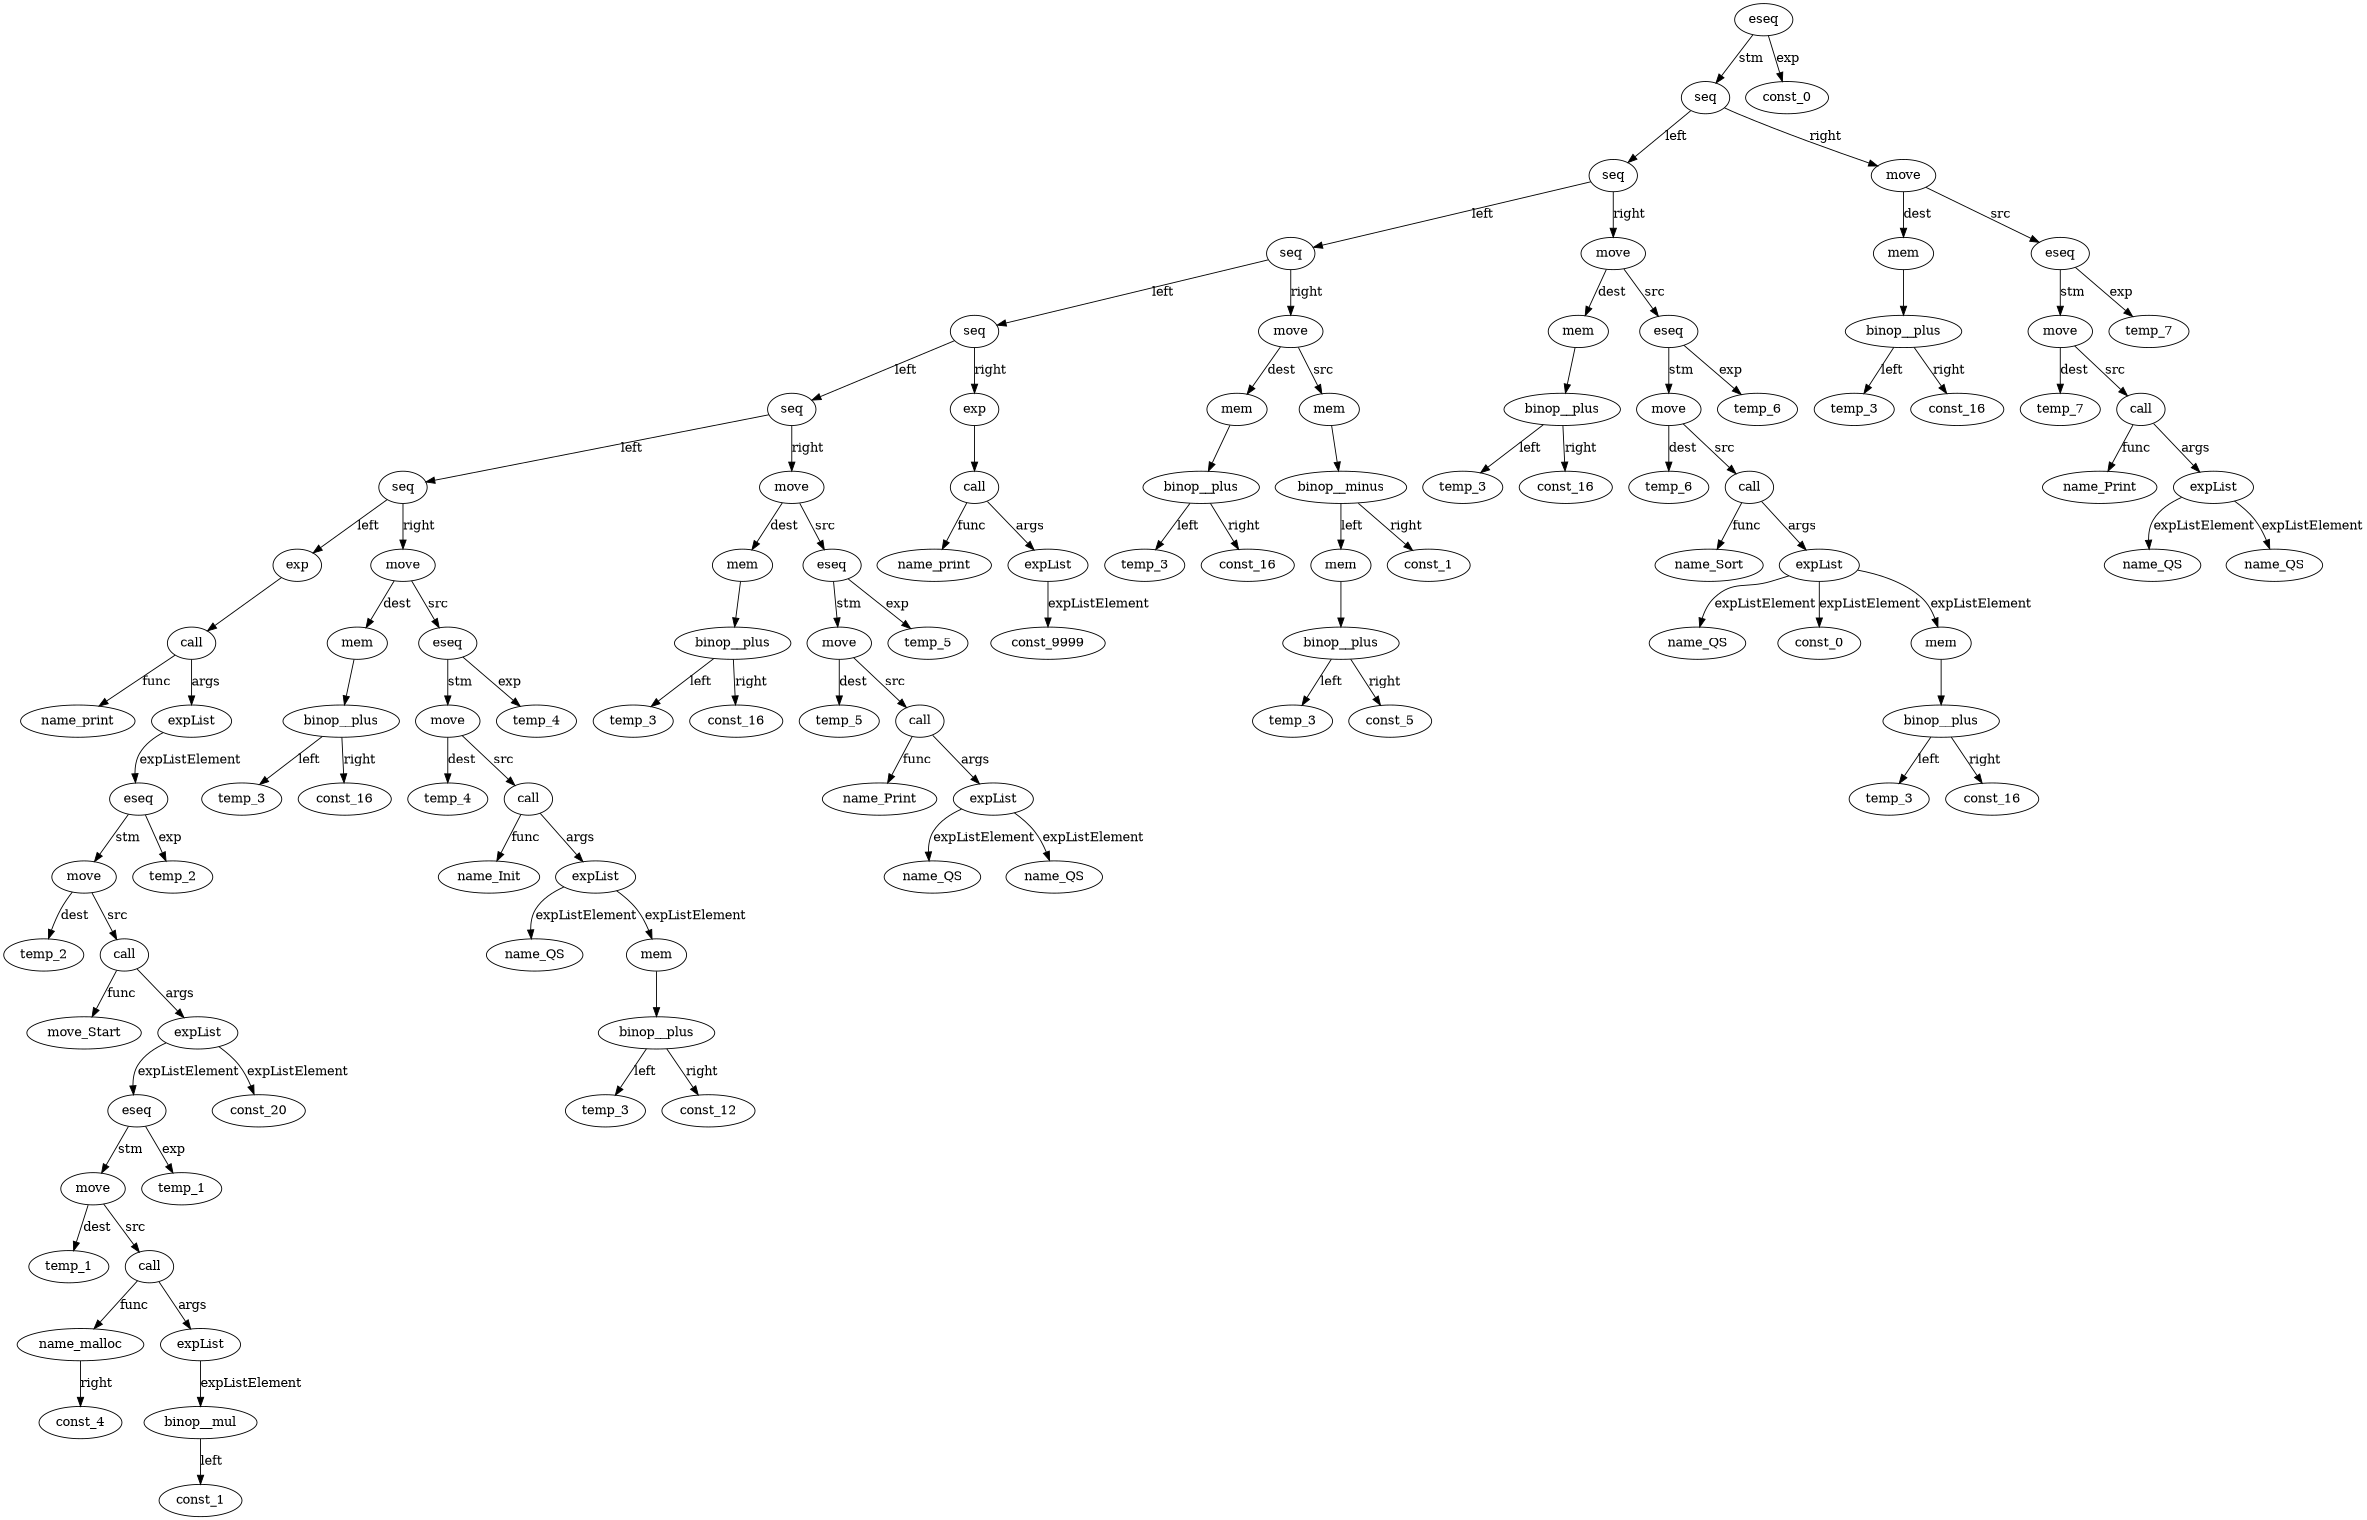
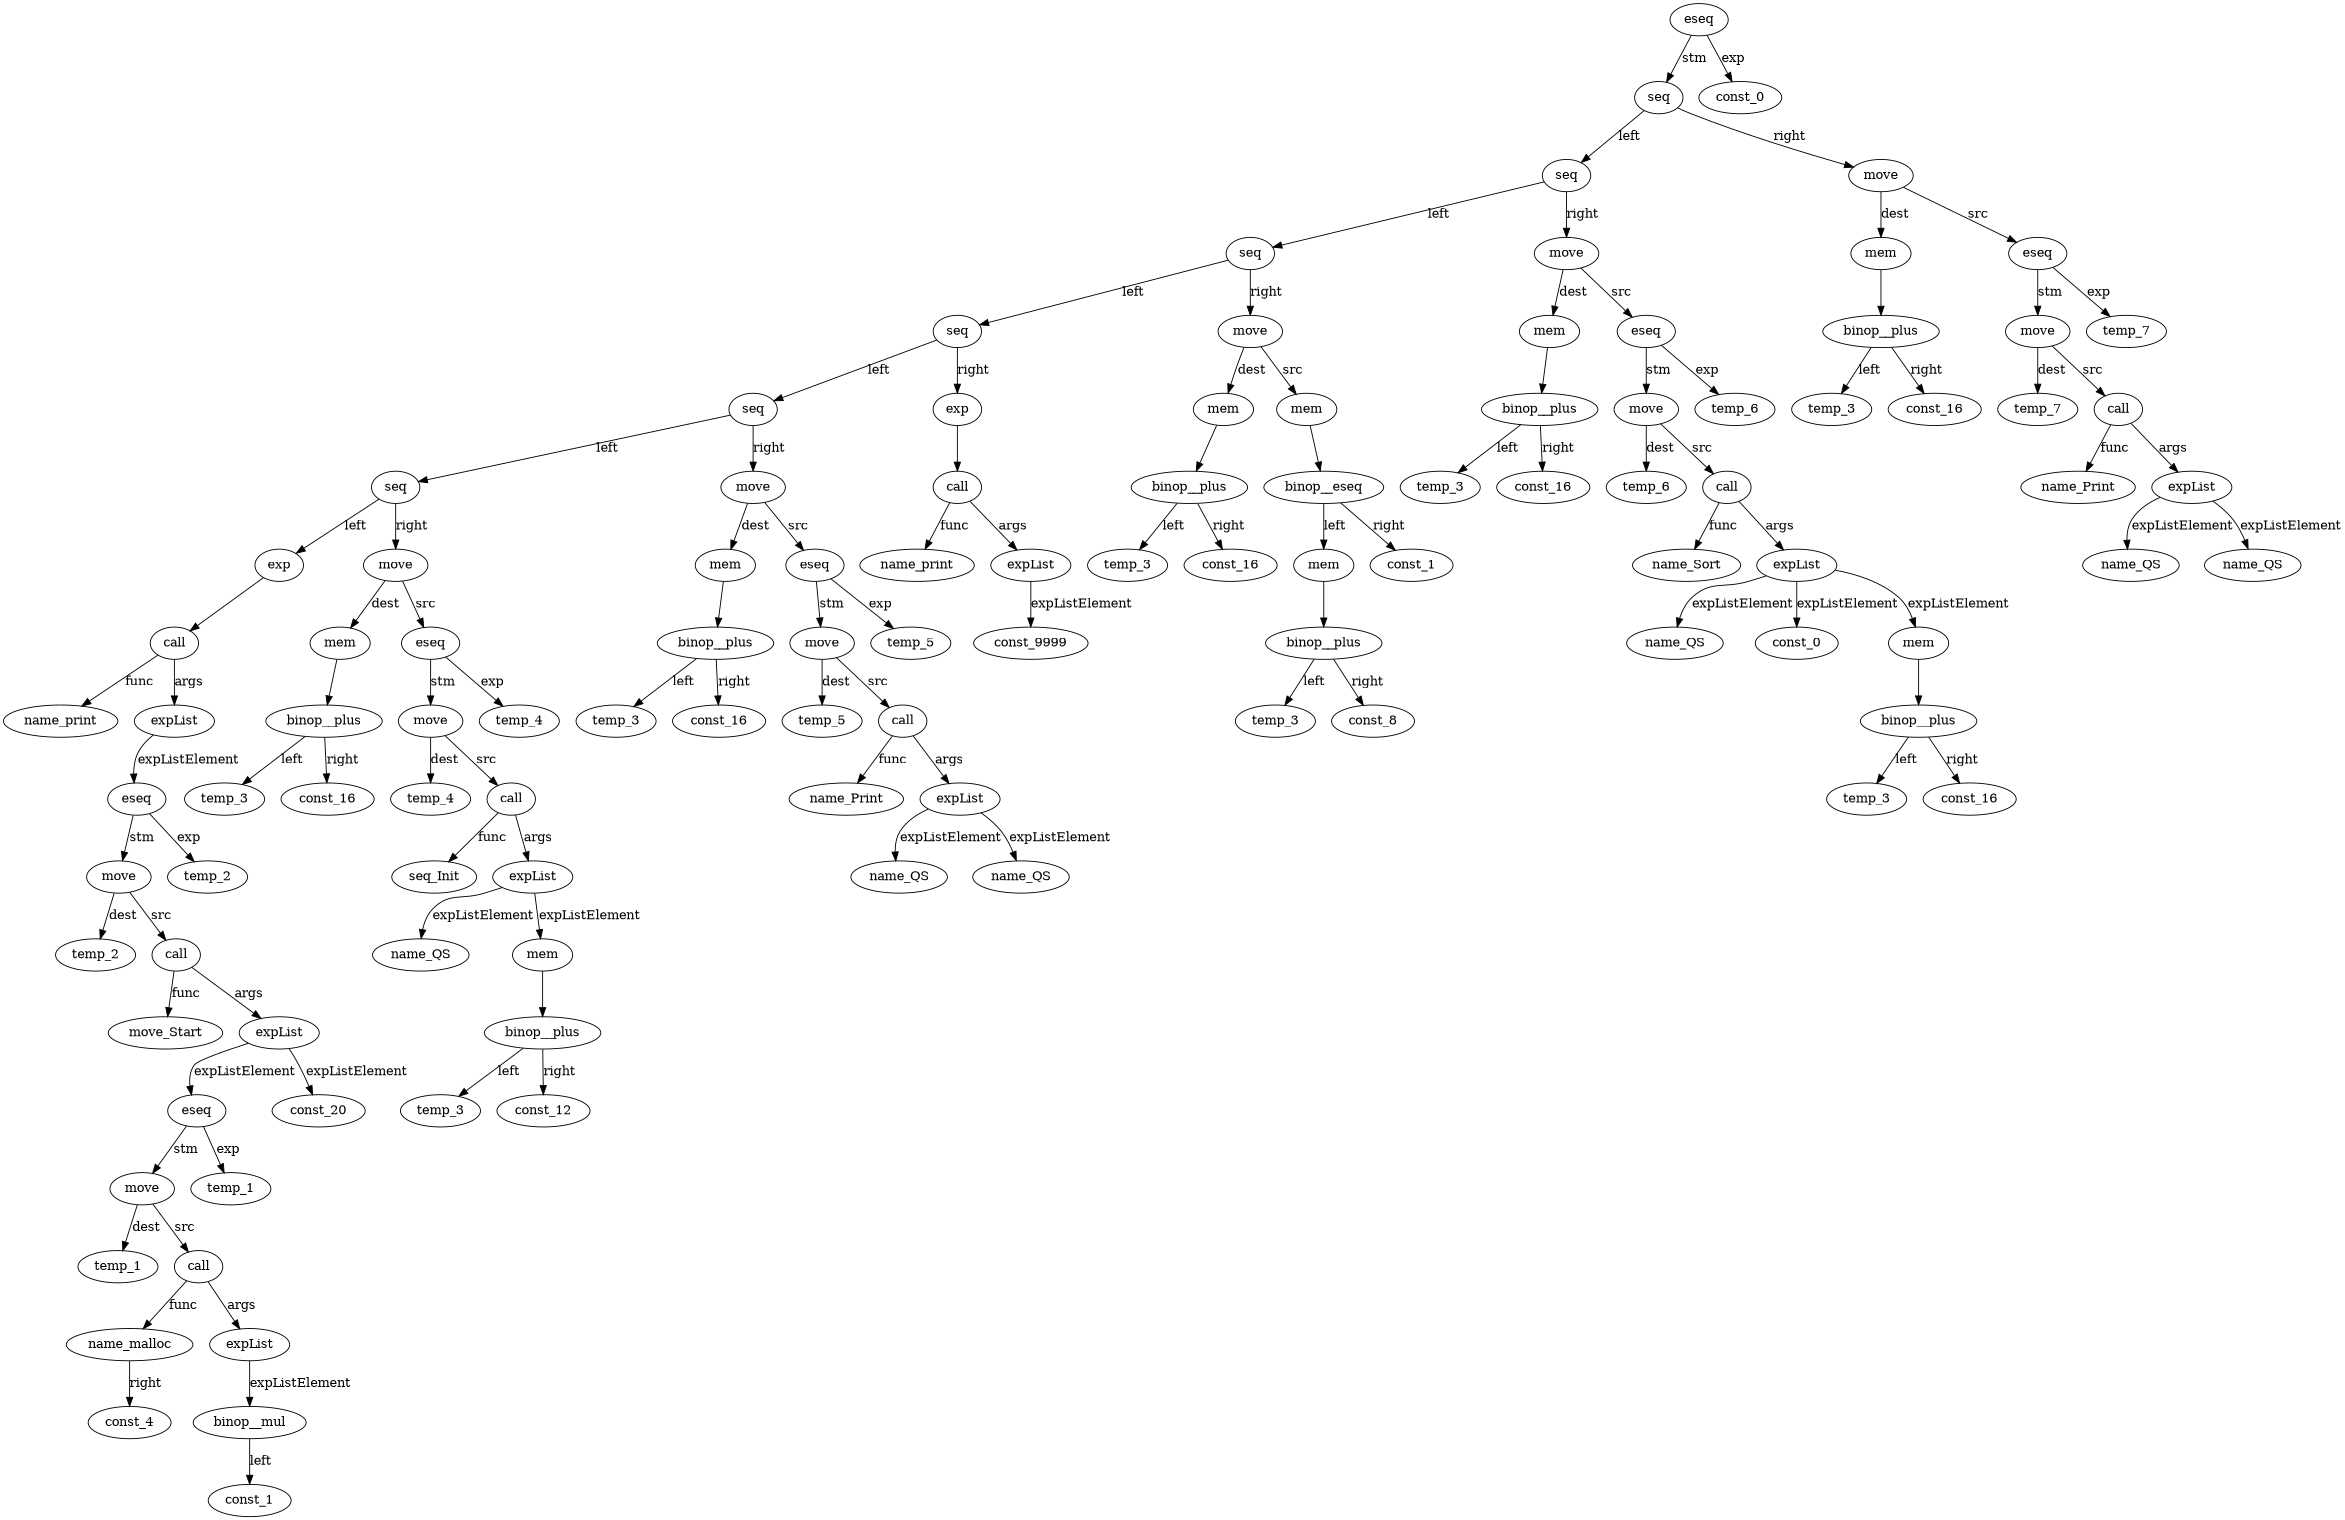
(1341, 487) -> (1324, 487)
(1390, 721) -> (1373, 721)
(489, 877) -> (434, 877)
